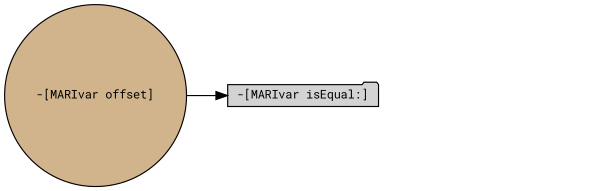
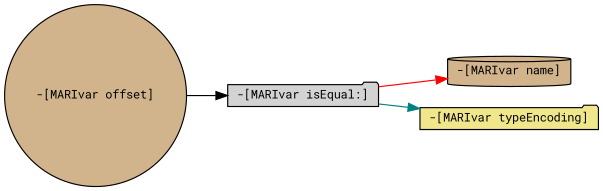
none -> (509, 71)
none -> (509, 119)
